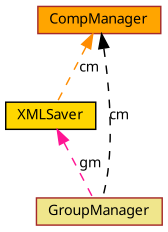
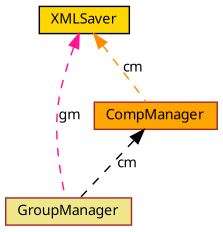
(72, 74) -> (125, 74)
